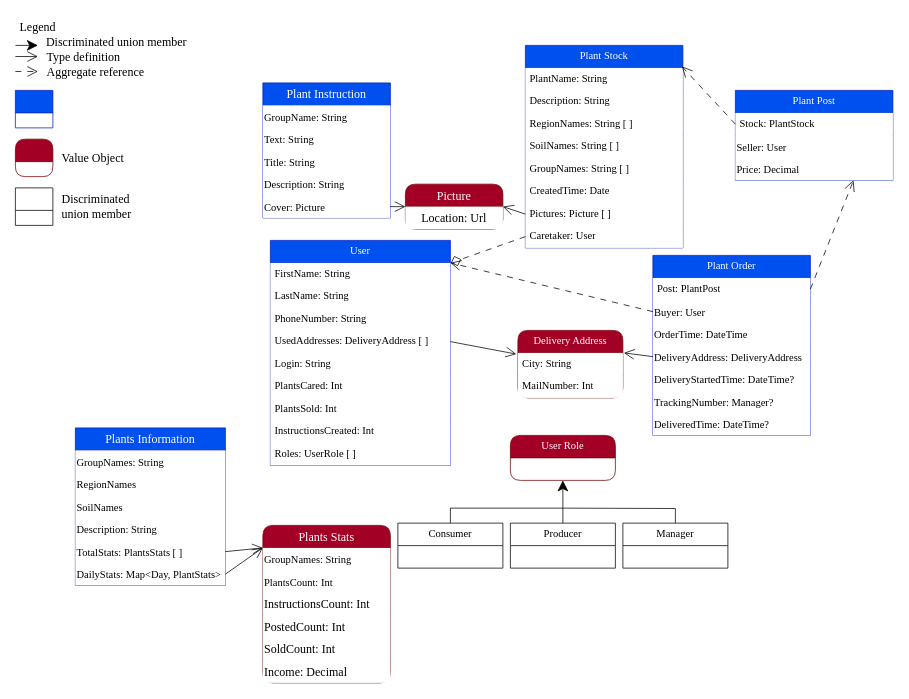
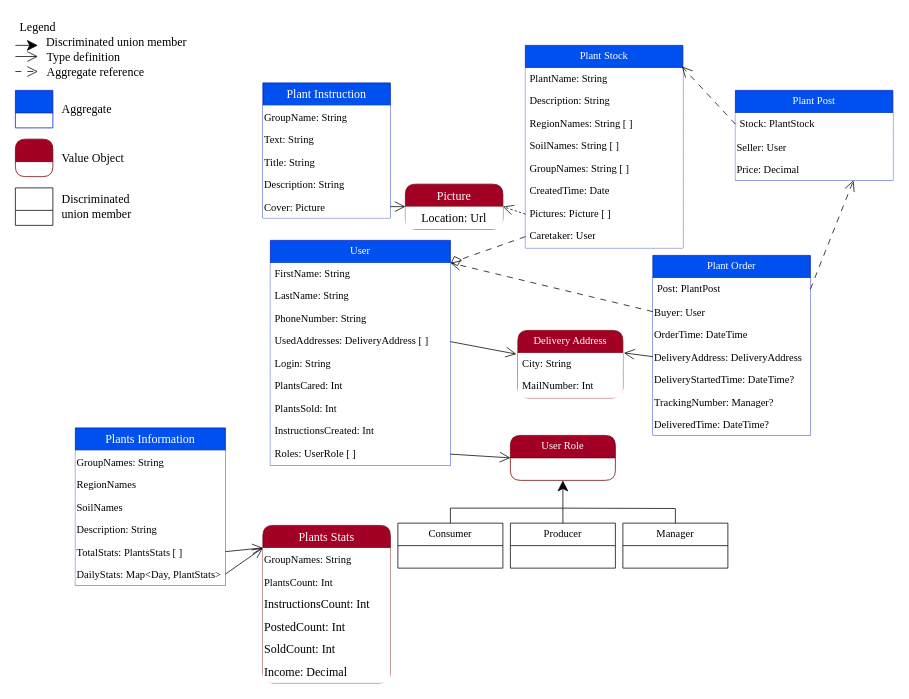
none -> (132, 109)
(514, 210) -> (514, 210)
none -> (480, 456)
